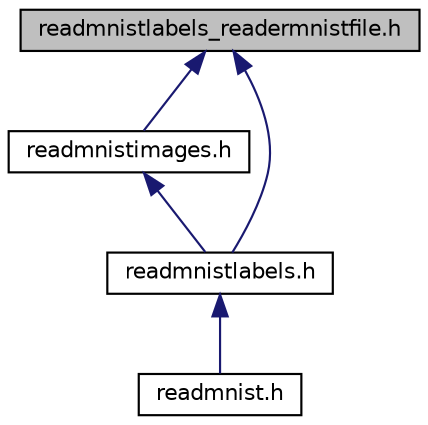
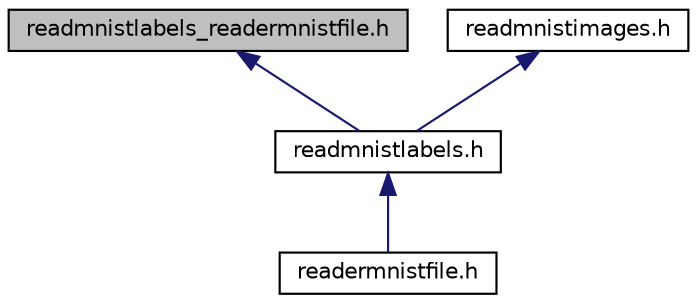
(168, 100) -> none
(220, 395) -> (388, 273)
